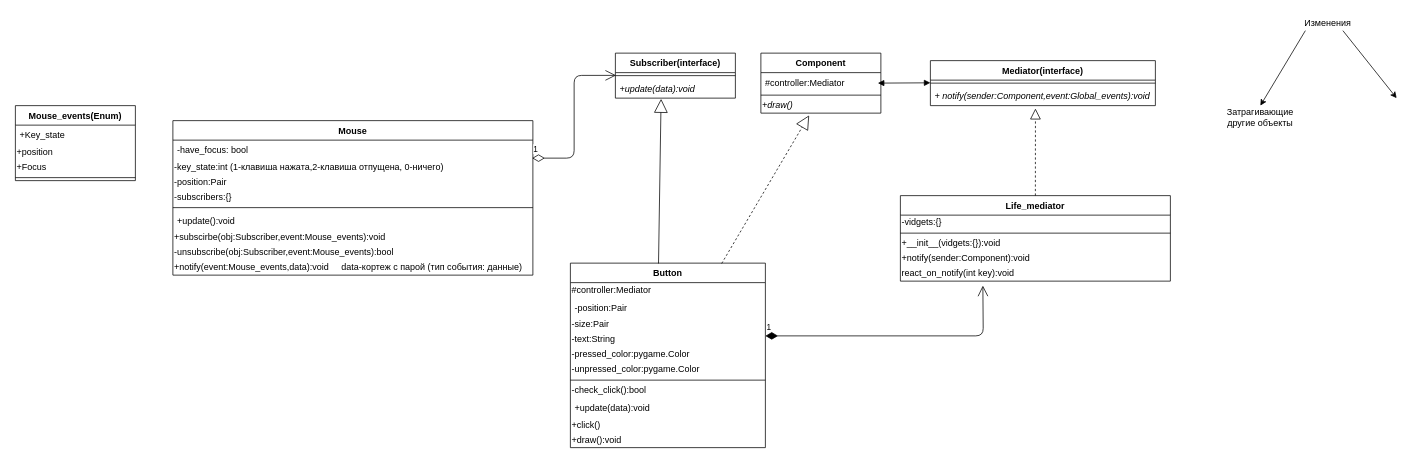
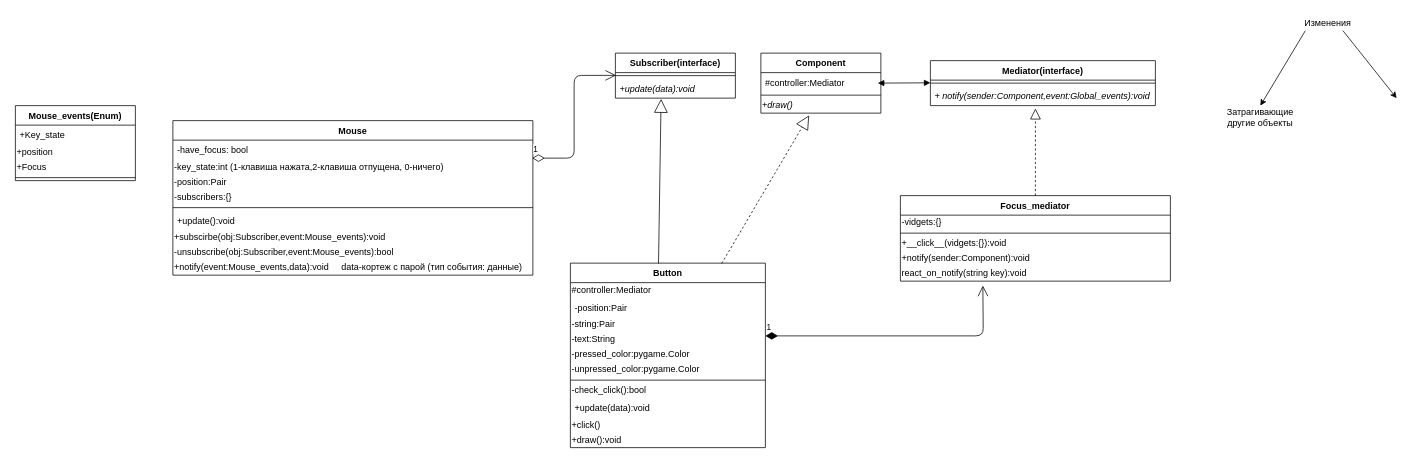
(1035, 206) -> (1035, 206)
(960, 243) -> (963, 243)
(969, 273) -> (977, 273)
(594, 324) -> (599, 324)
